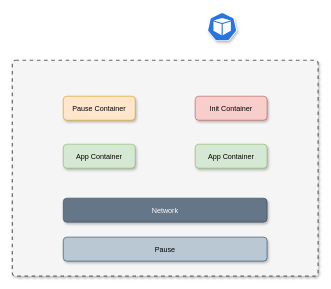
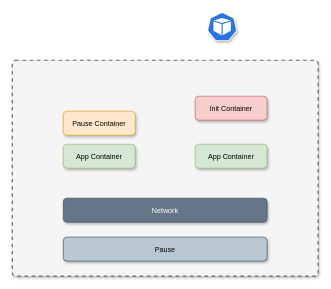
(99, 108) -> (99, 123)
